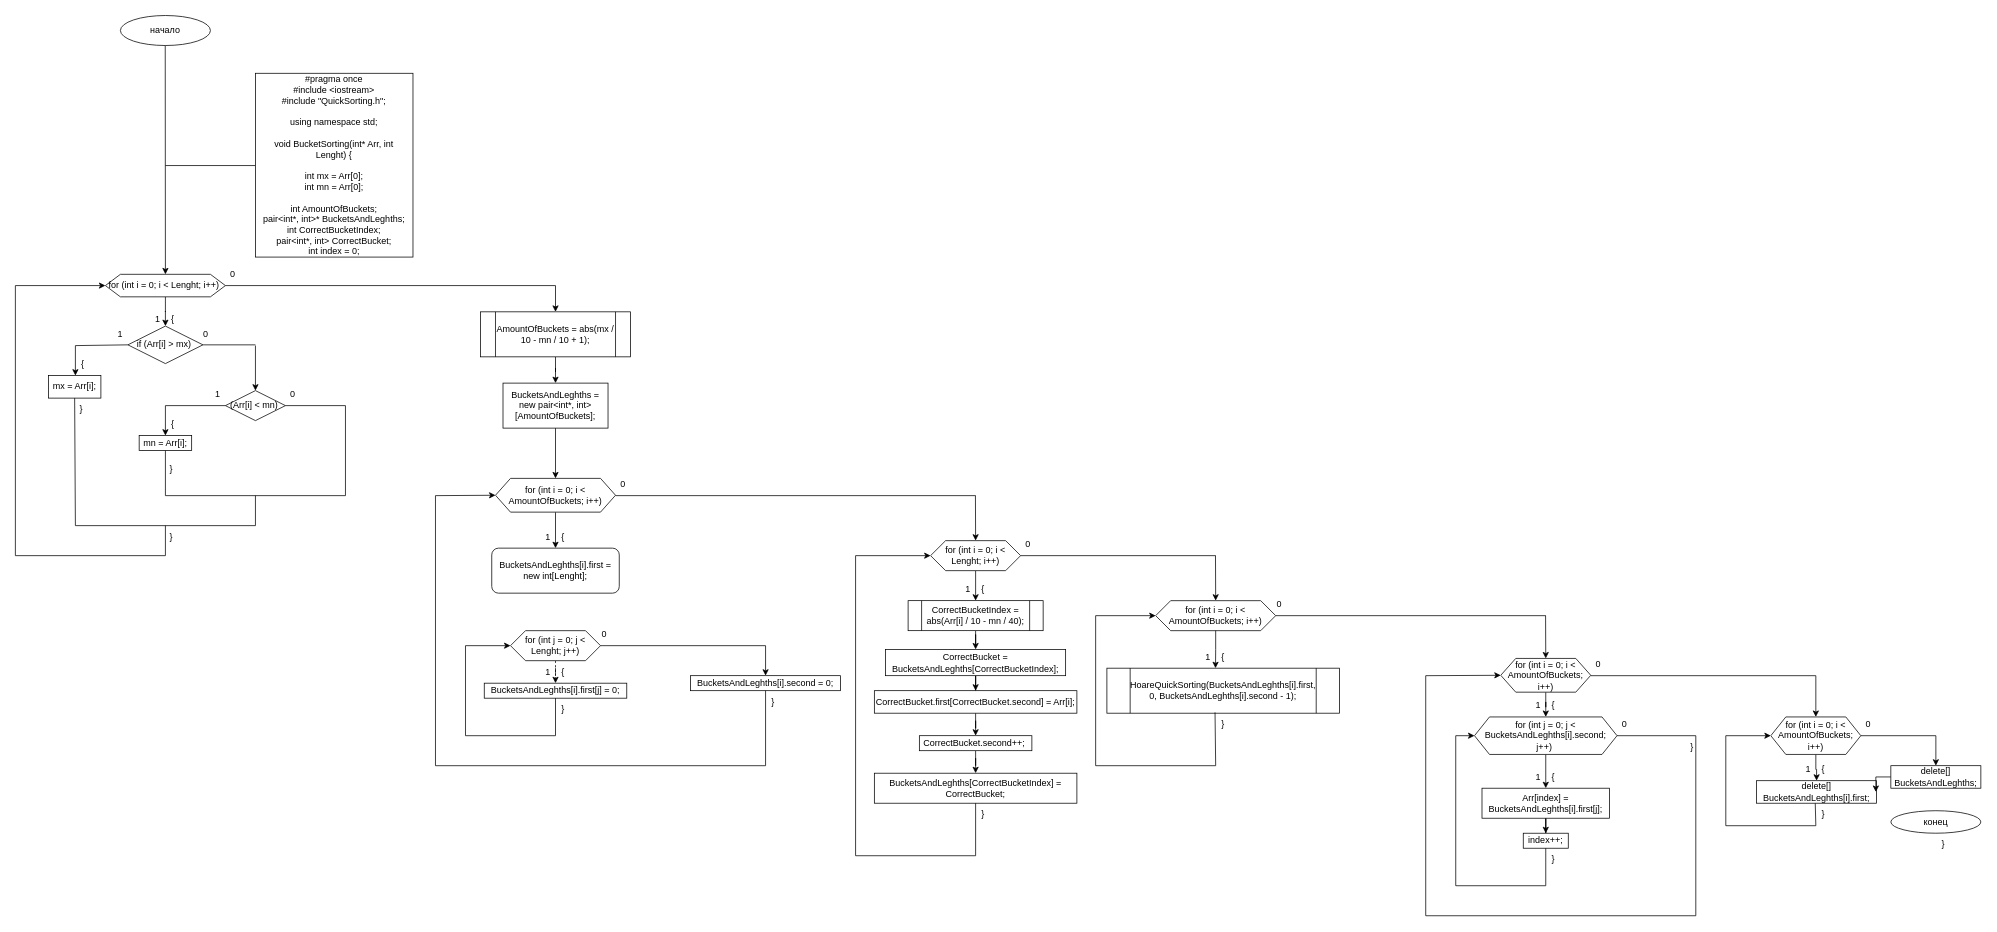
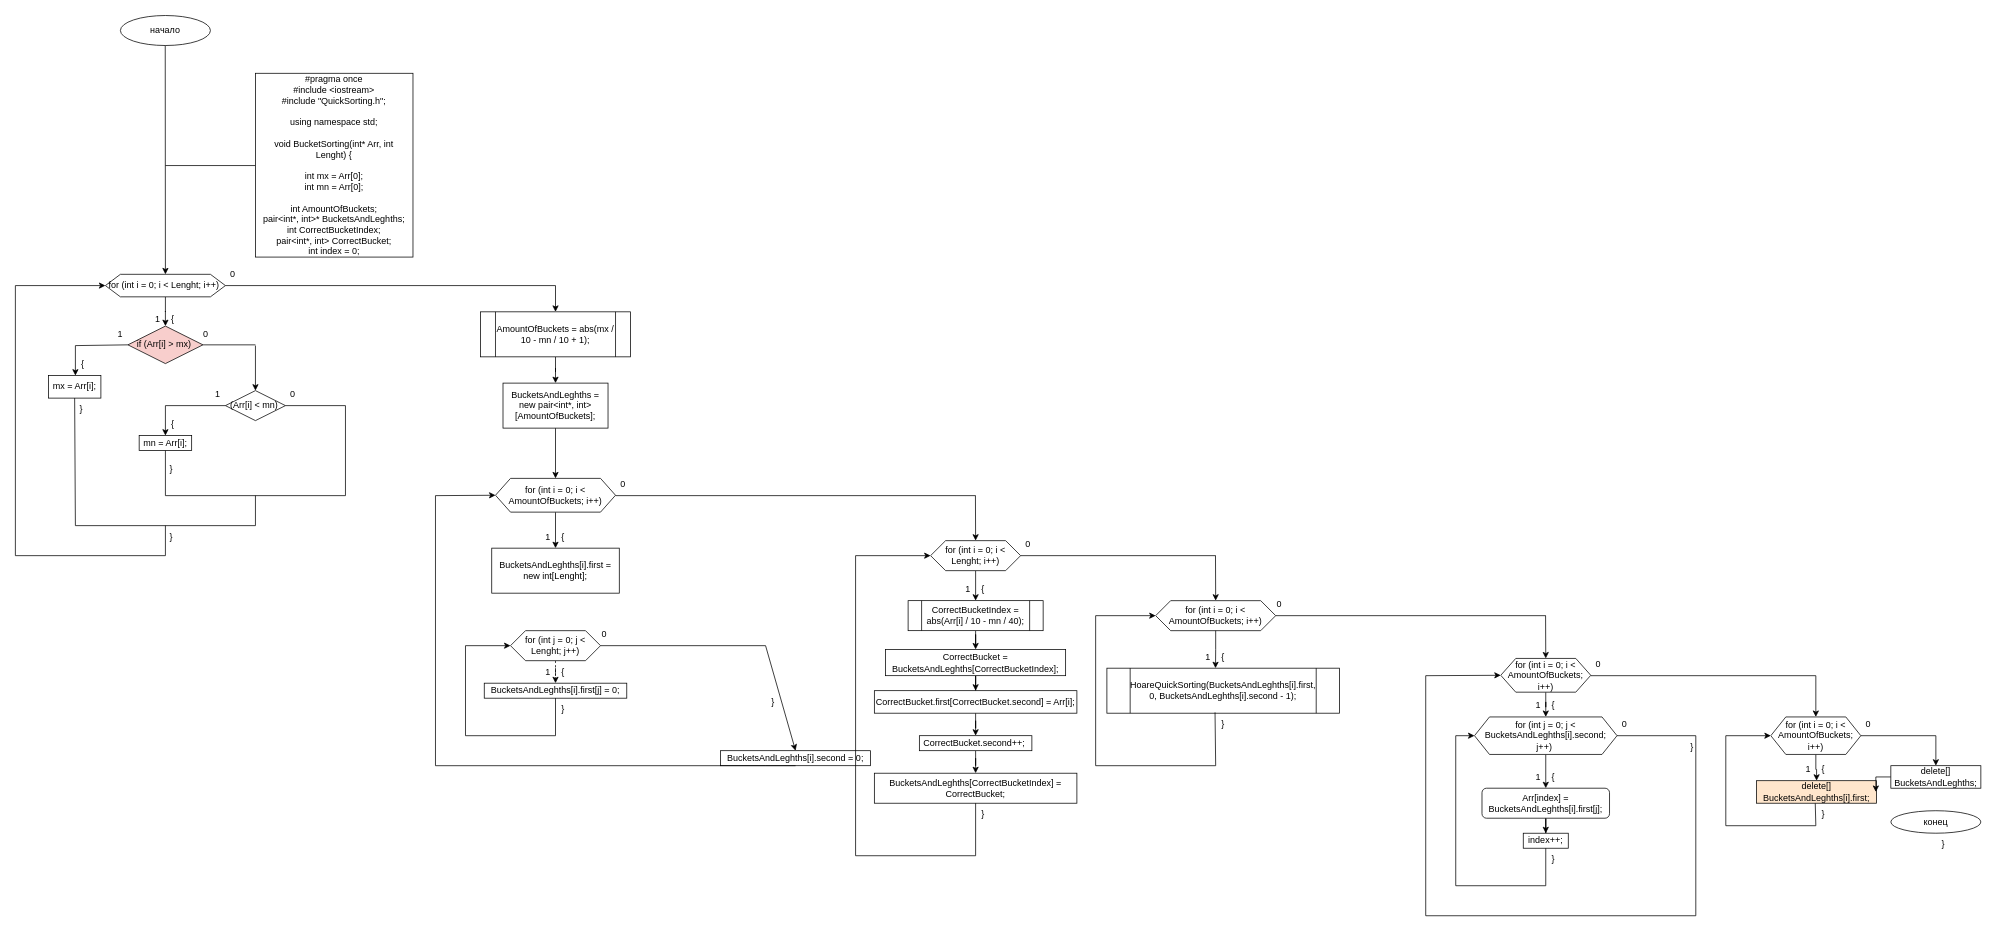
(165, 345) -> (165, 345)
(555, 570) -> (555, 570)
(765, 683) -> (795, 758)
(1816, 792) -> (1816, 792)
(1545, 803) -> (1545, 803)
